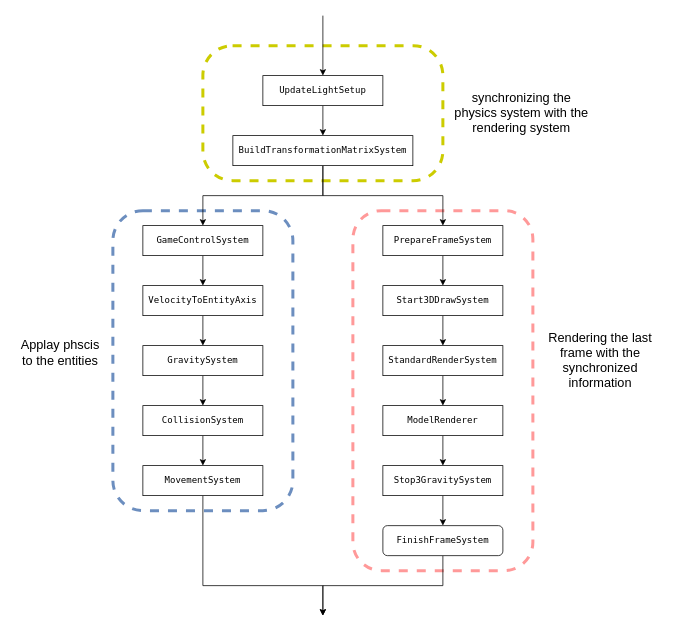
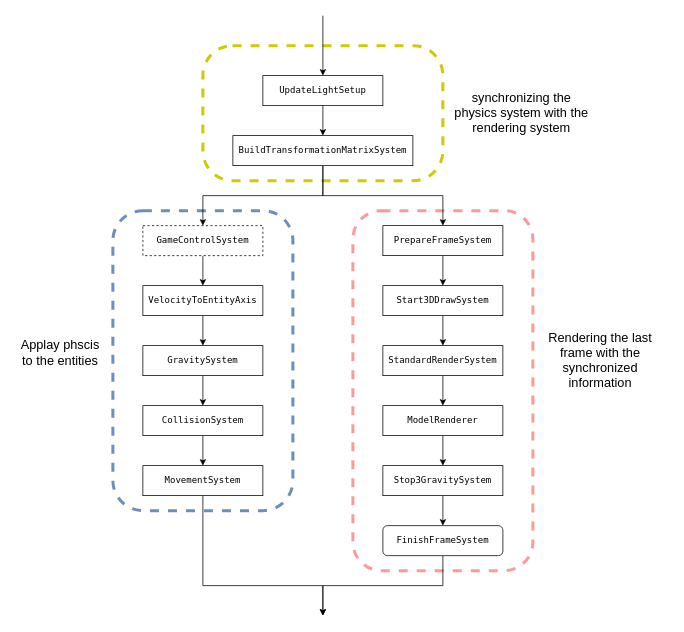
(203, 240) -> (203, 240)
